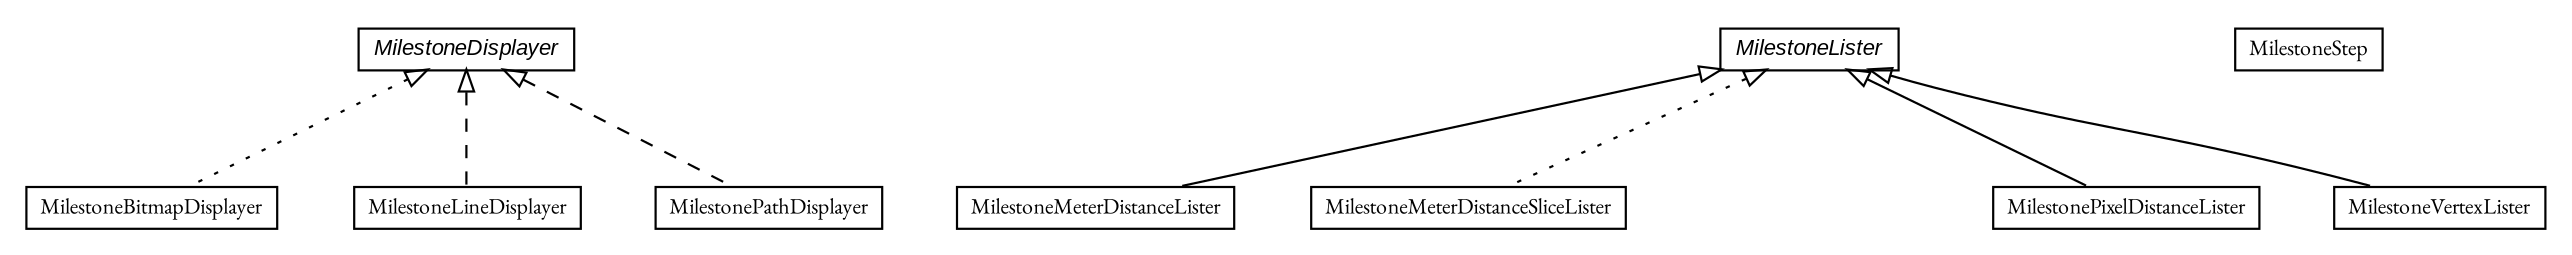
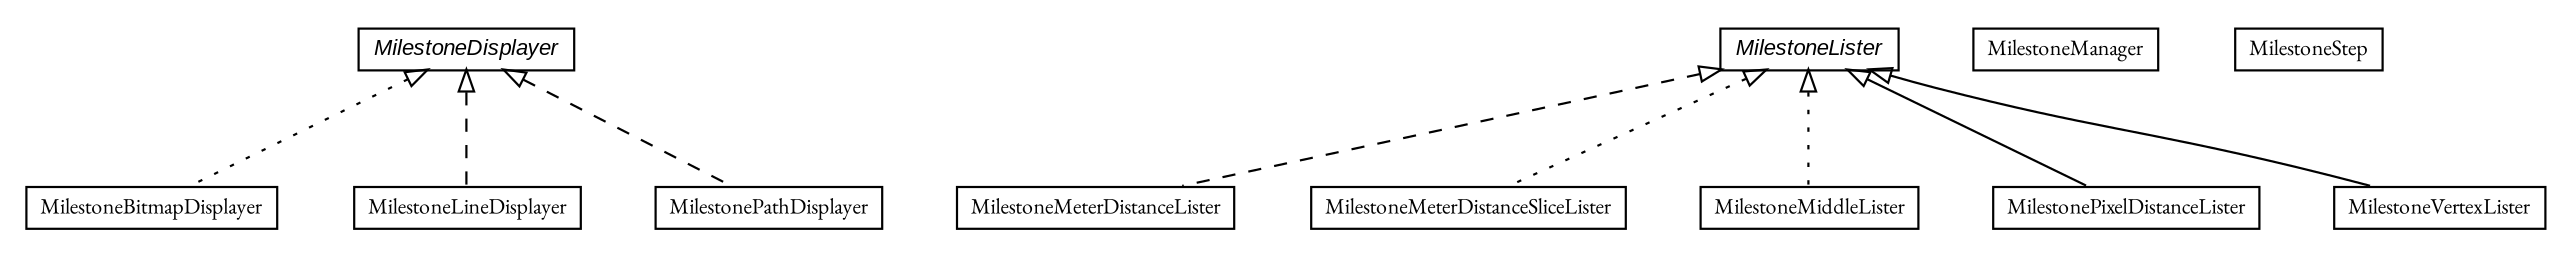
none -> (2066, 48)
(1441, 130) -> (1441, 130)
none -> (1808, 207)
